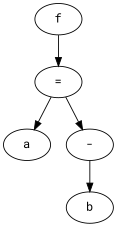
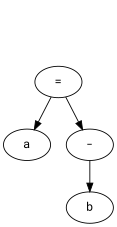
(58, 19) -> none
